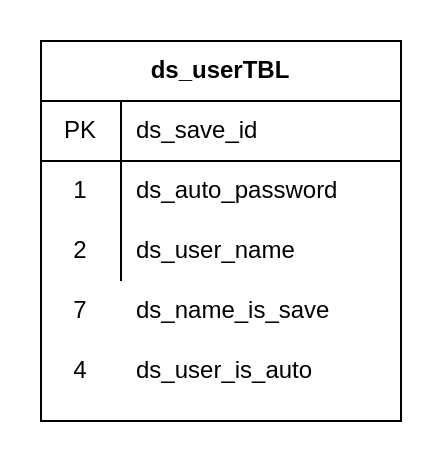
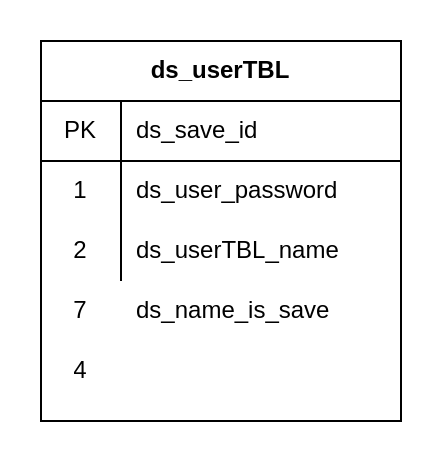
(245, 191) -> (245, 191)
(218, 251) -> (238, 251)
(261, 371) -> none
